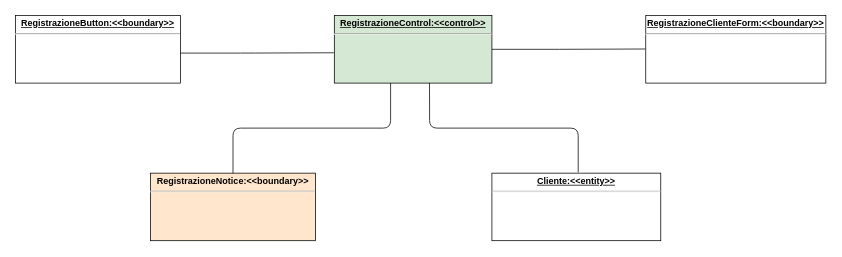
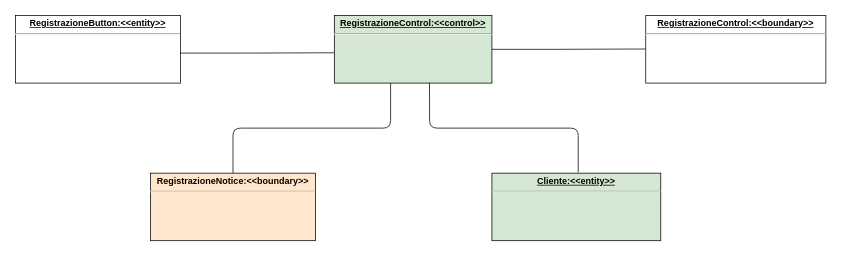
(93, 21) -> (86, 21)
(733, 21) -> (724, 21)
(576, 207) -> (576, 207)
